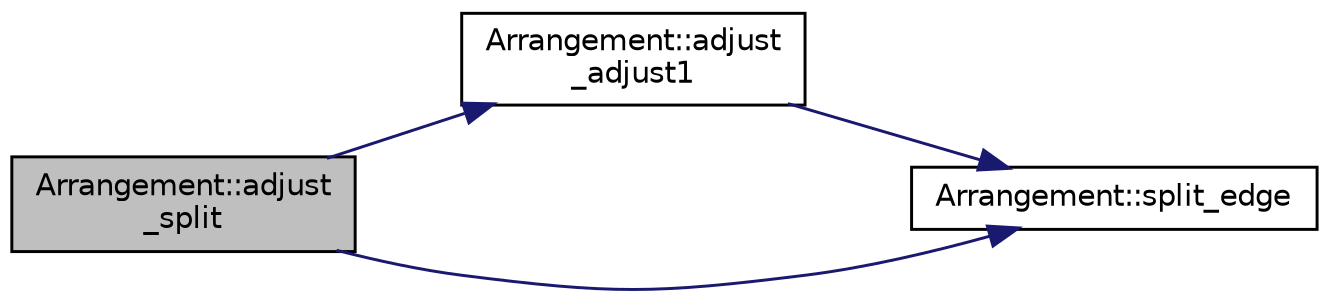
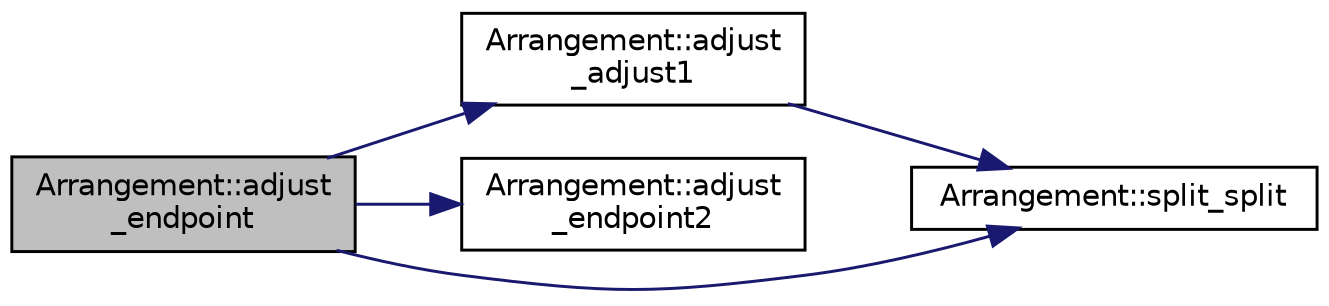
(1114, 198) -> (1114, 198)
(184, 204) -> (184, 204)
none -> (633, 204)
